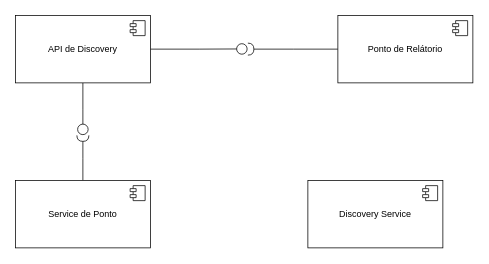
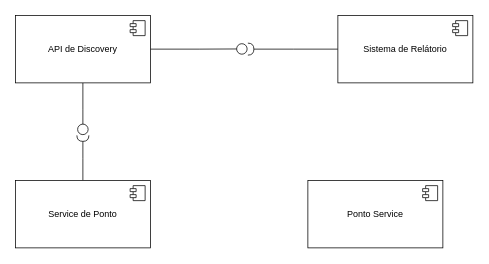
(405, 49) -> (405, 49)
(375, 214) -> (375, 214)
